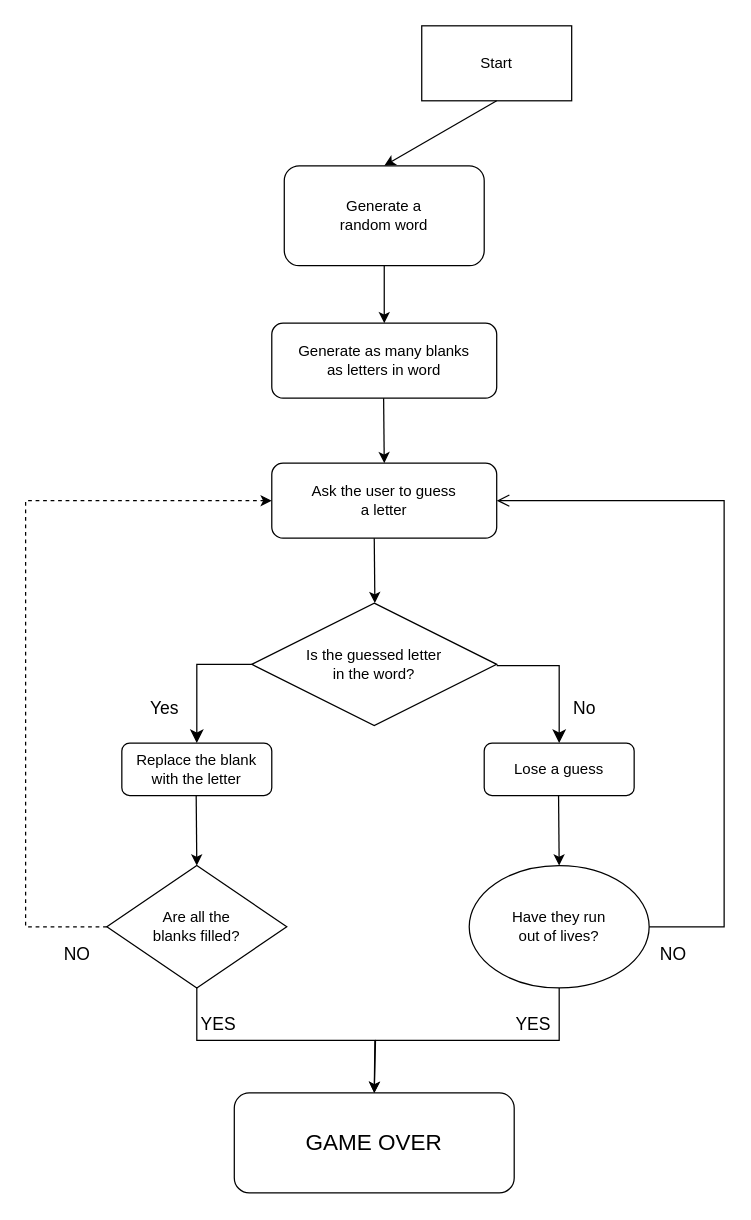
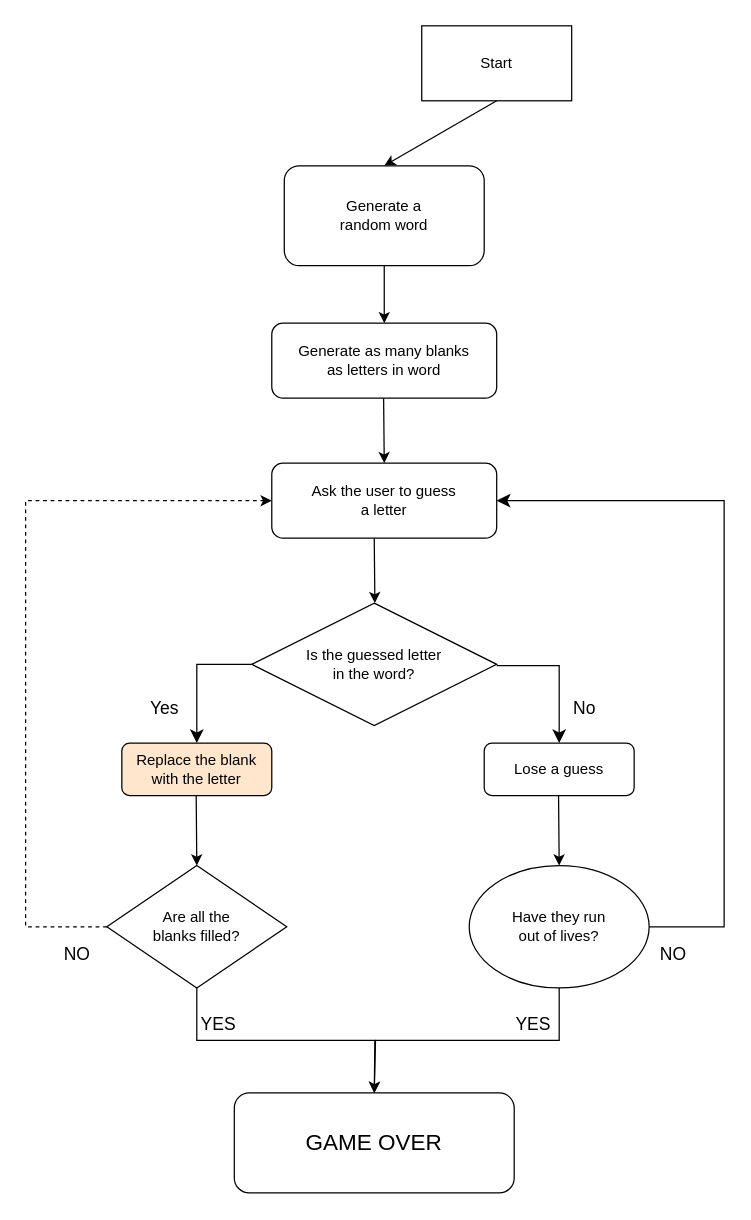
(505, 501) -> (509, 501)
(197, 769) -> (197, 769)
